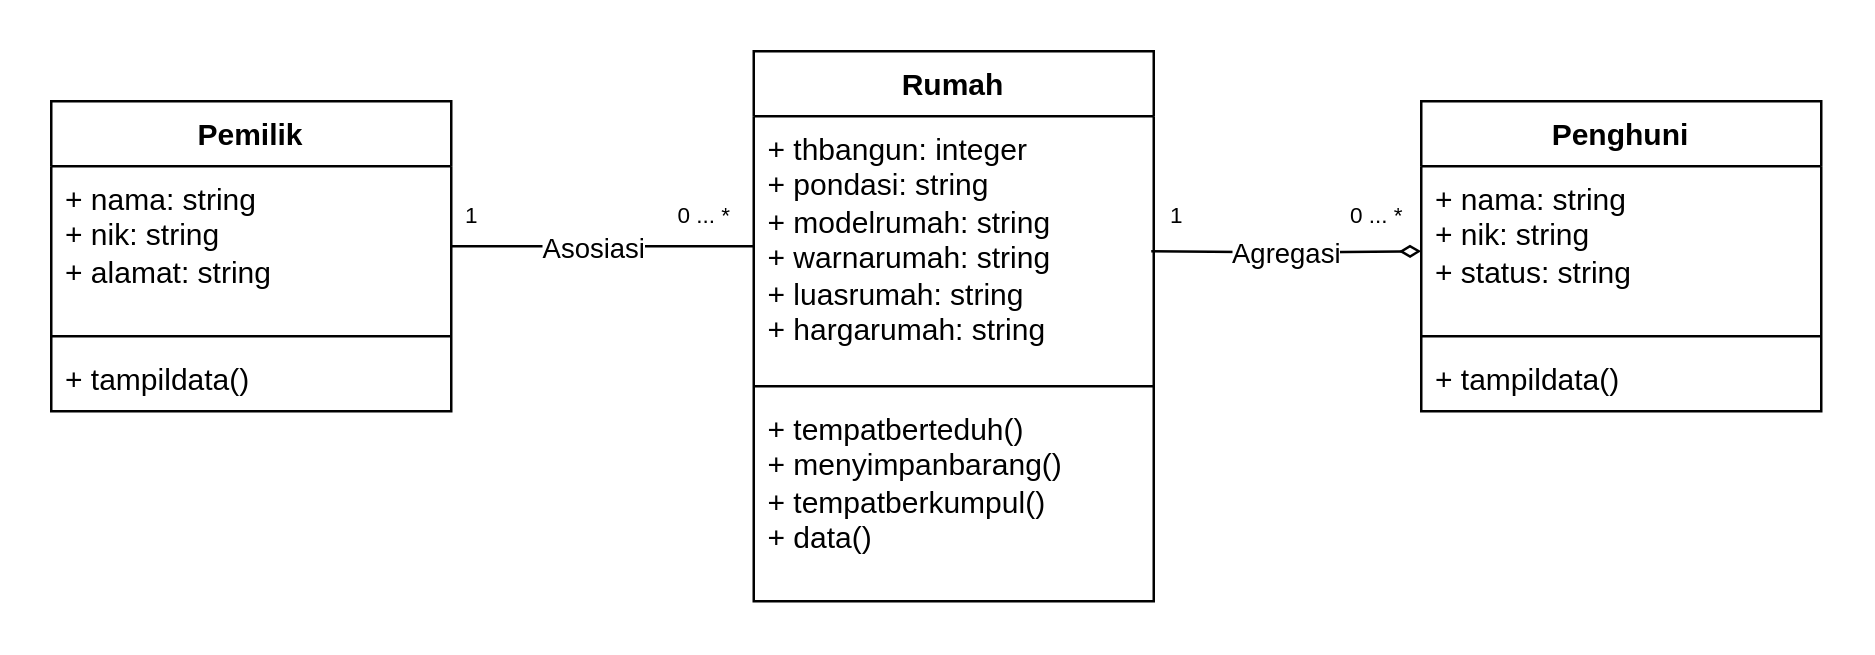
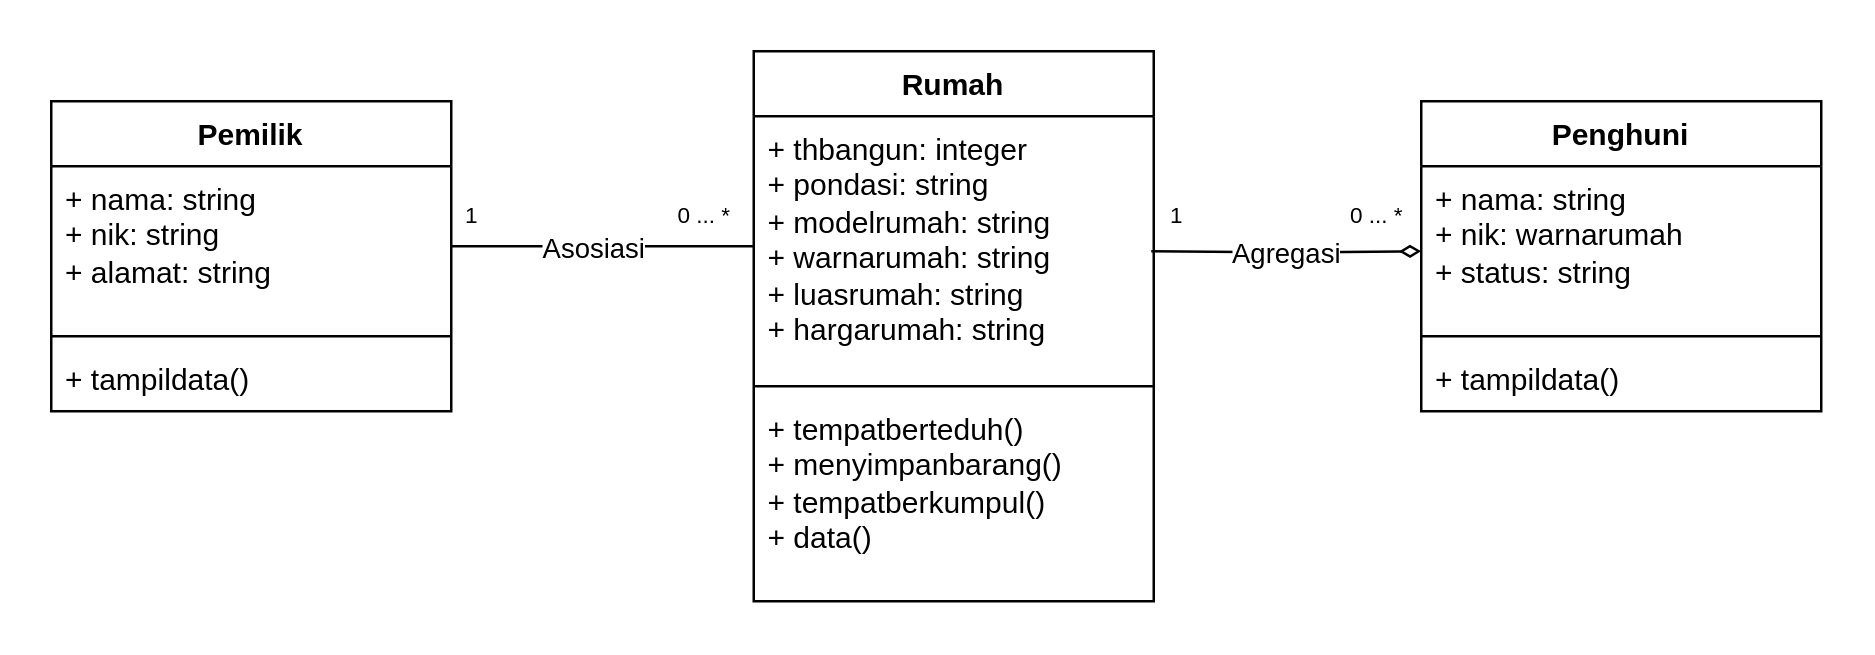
(1555, 238) -> (1563, 238)
